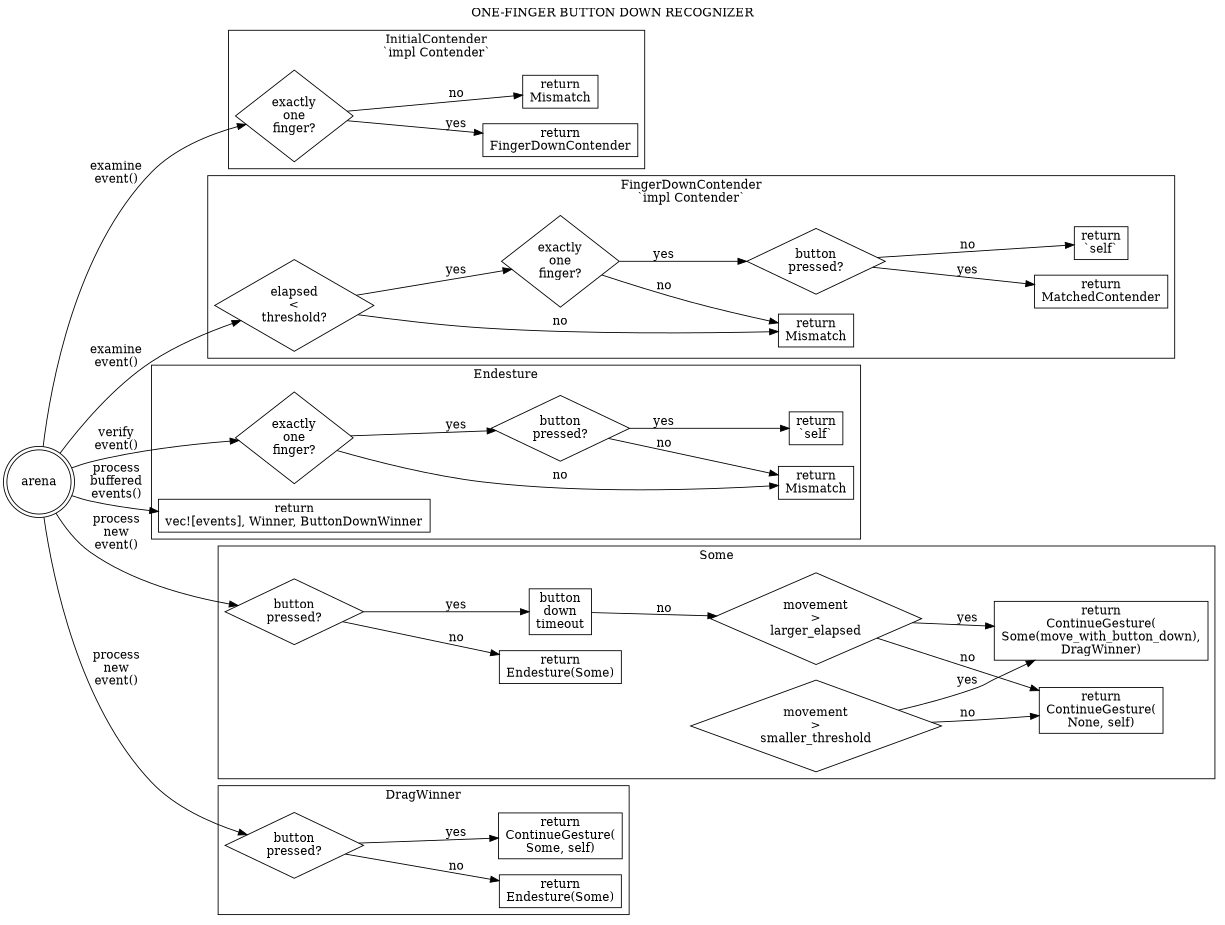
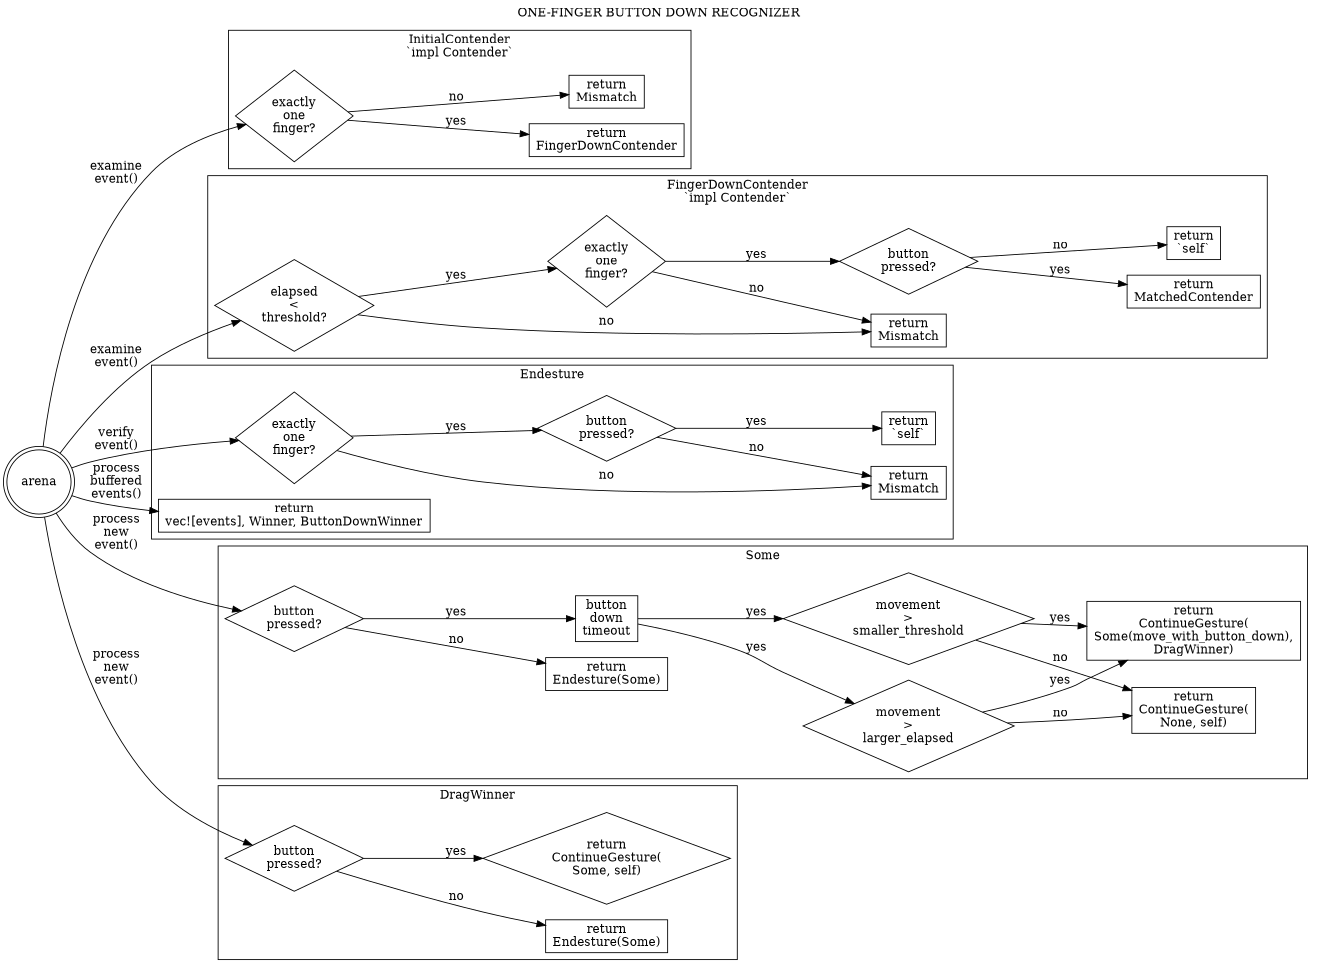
(664, 609) -> (757, 648)
none -> (706, 619)
(560, 836) -> (607, 858)
